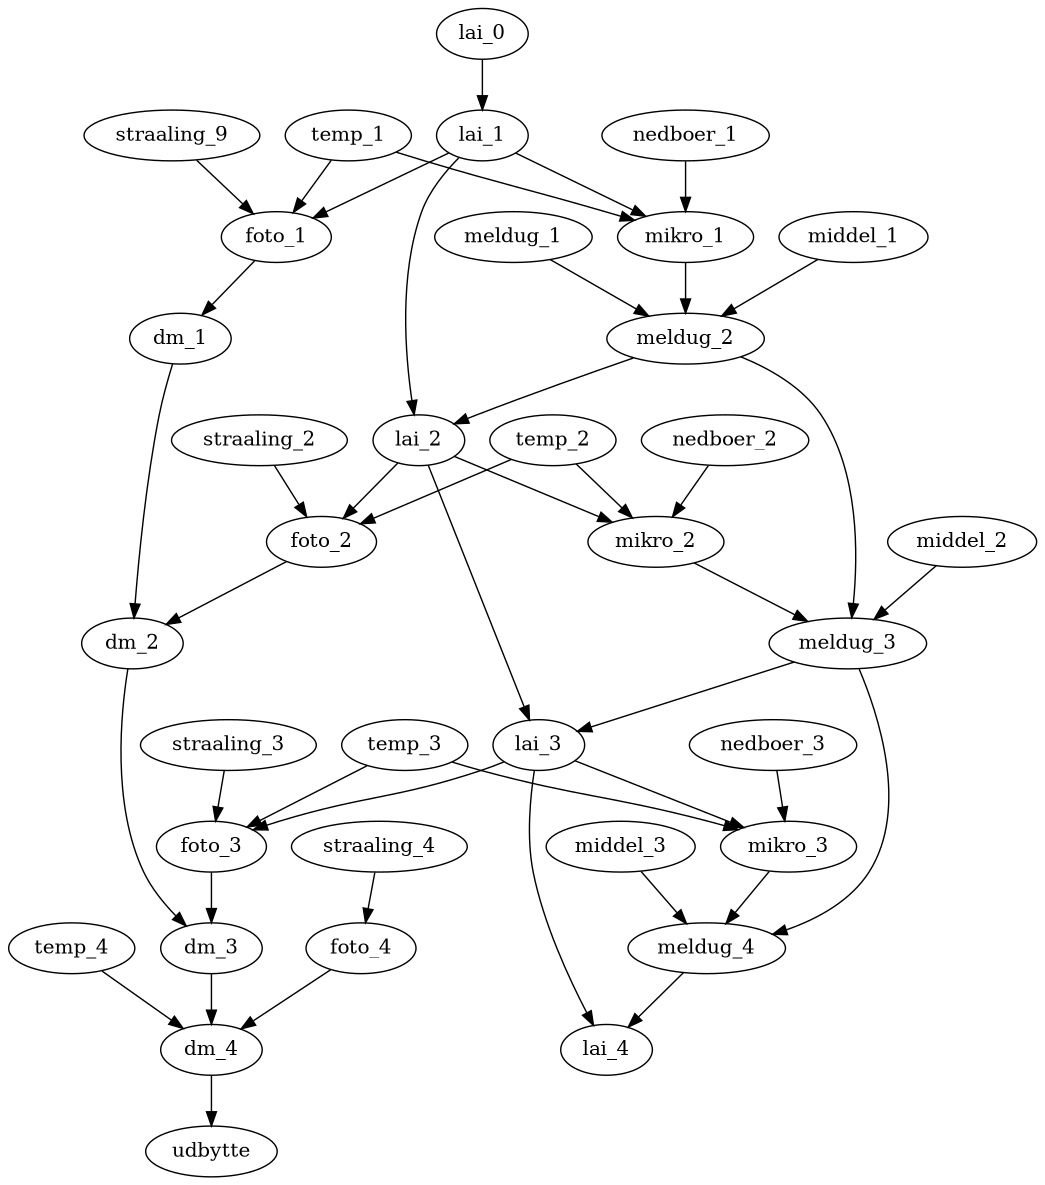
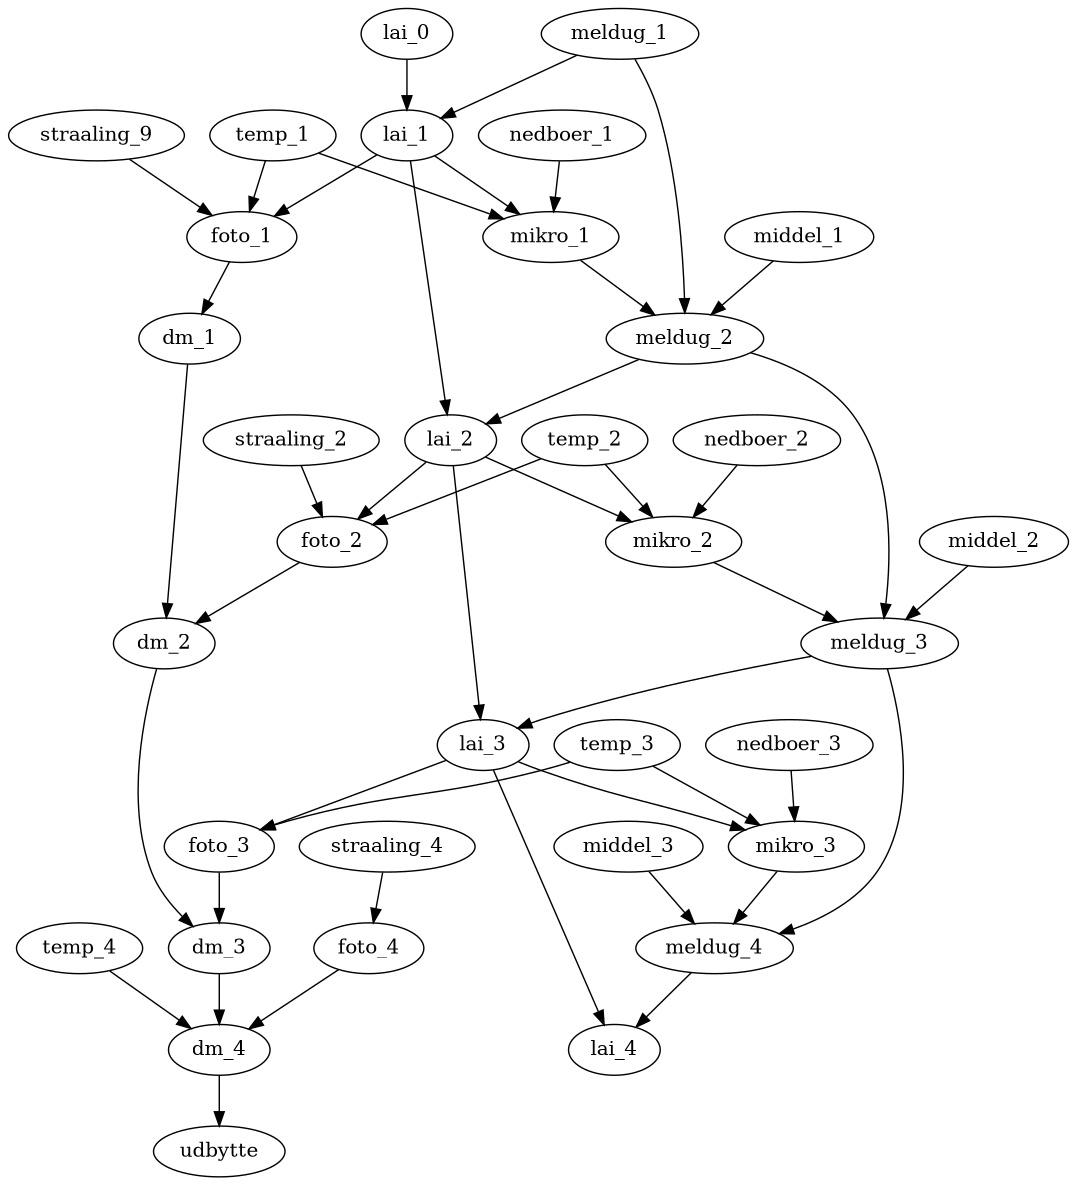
none -> (515, 84)
(228, 745) -> none
